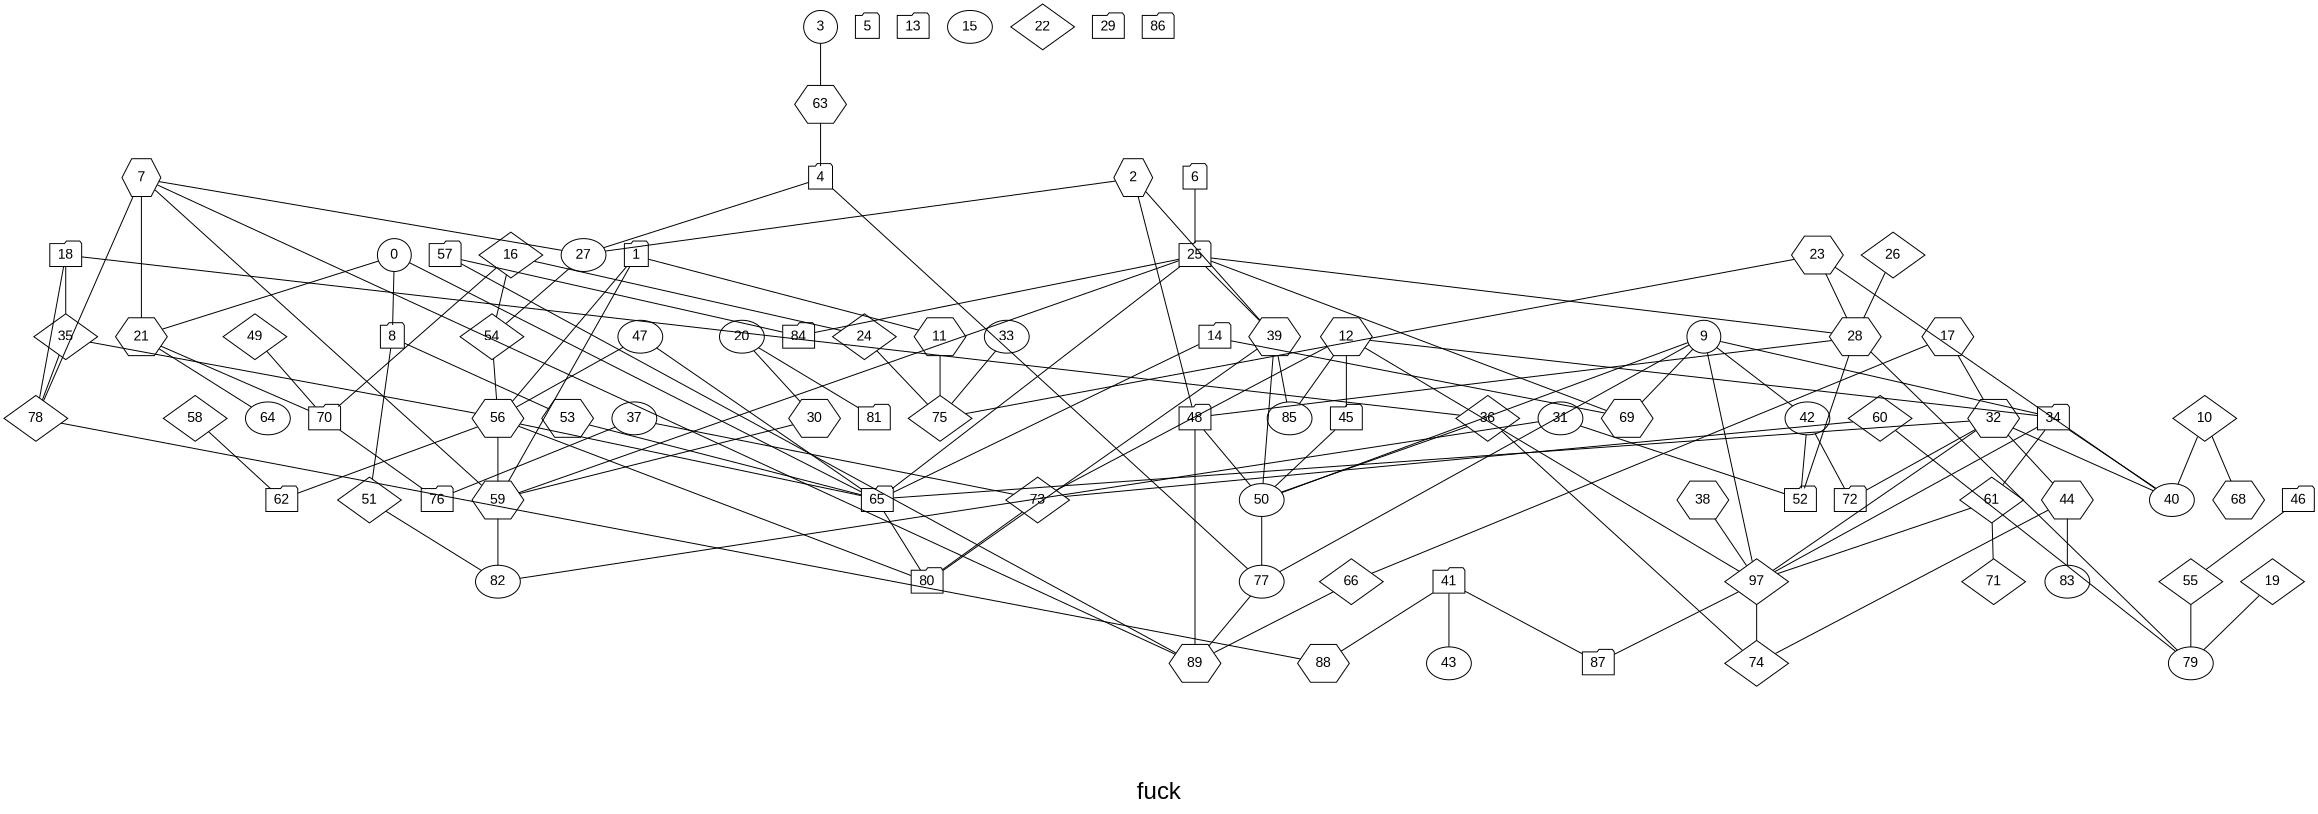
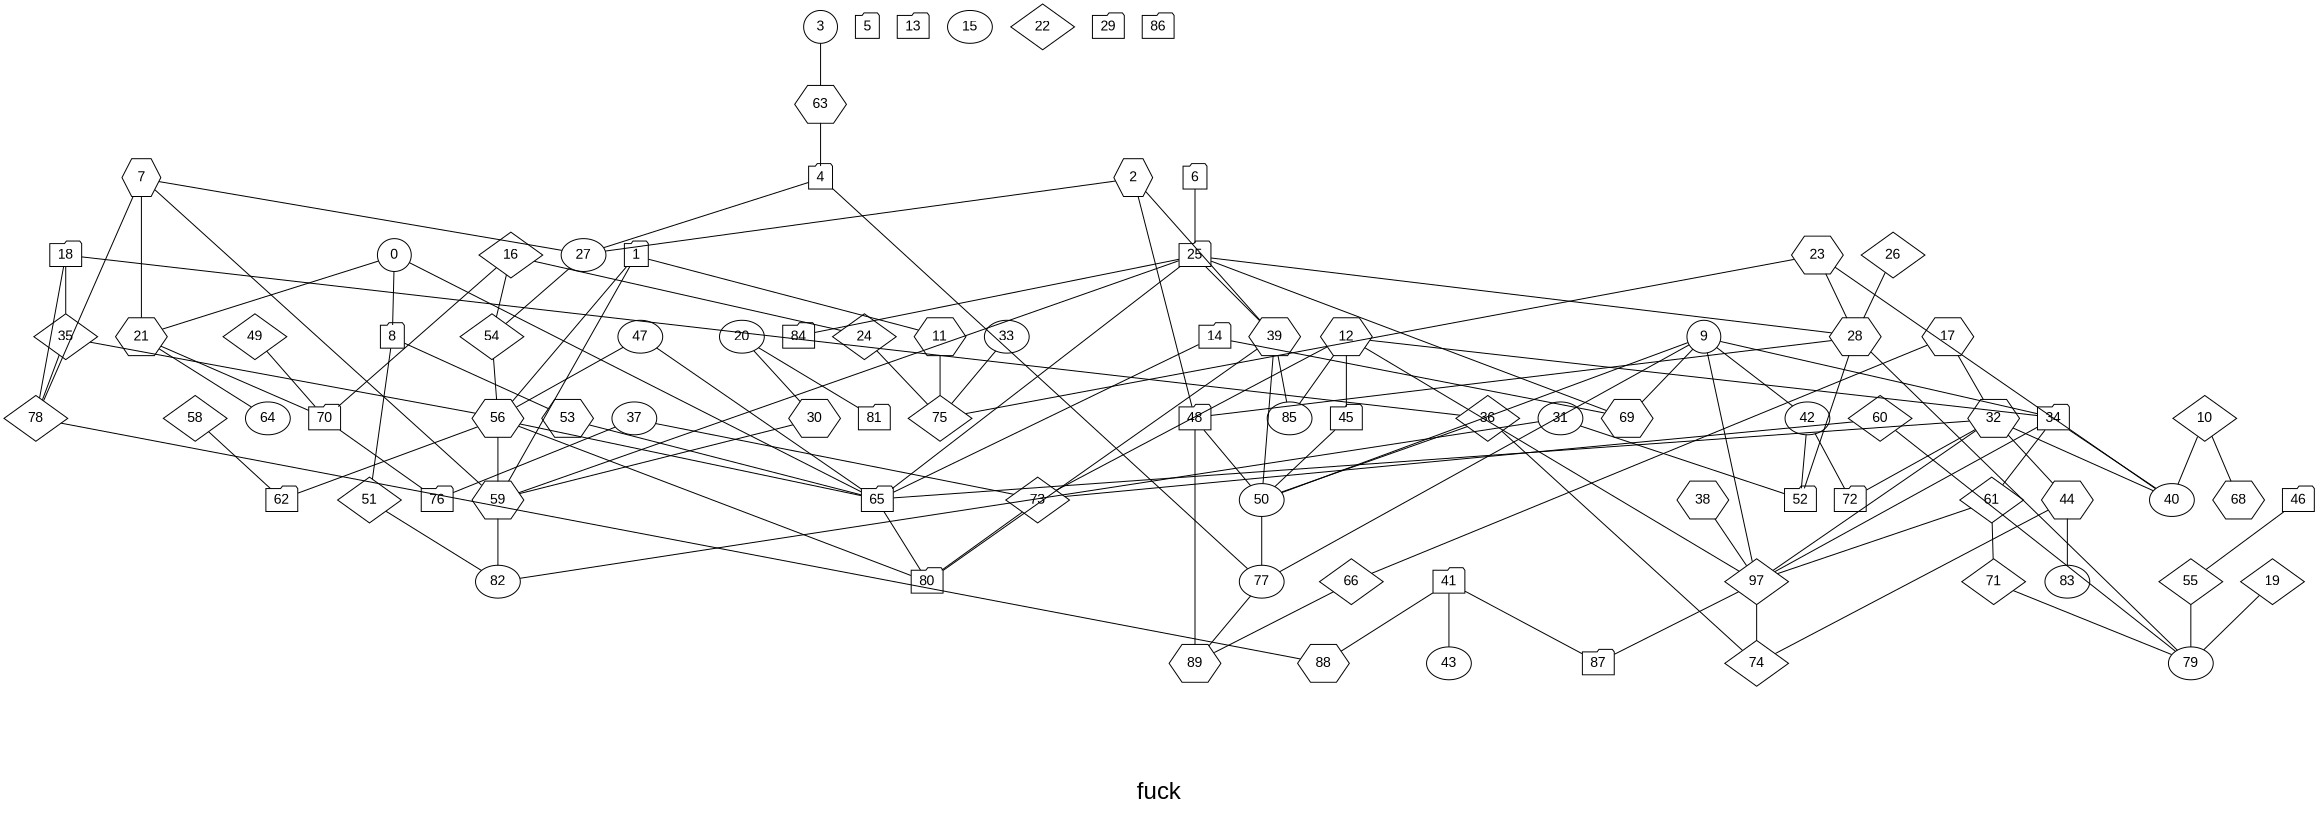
(445, 255) -> none
(641, 408) -> none
none -> (2092, 623)
